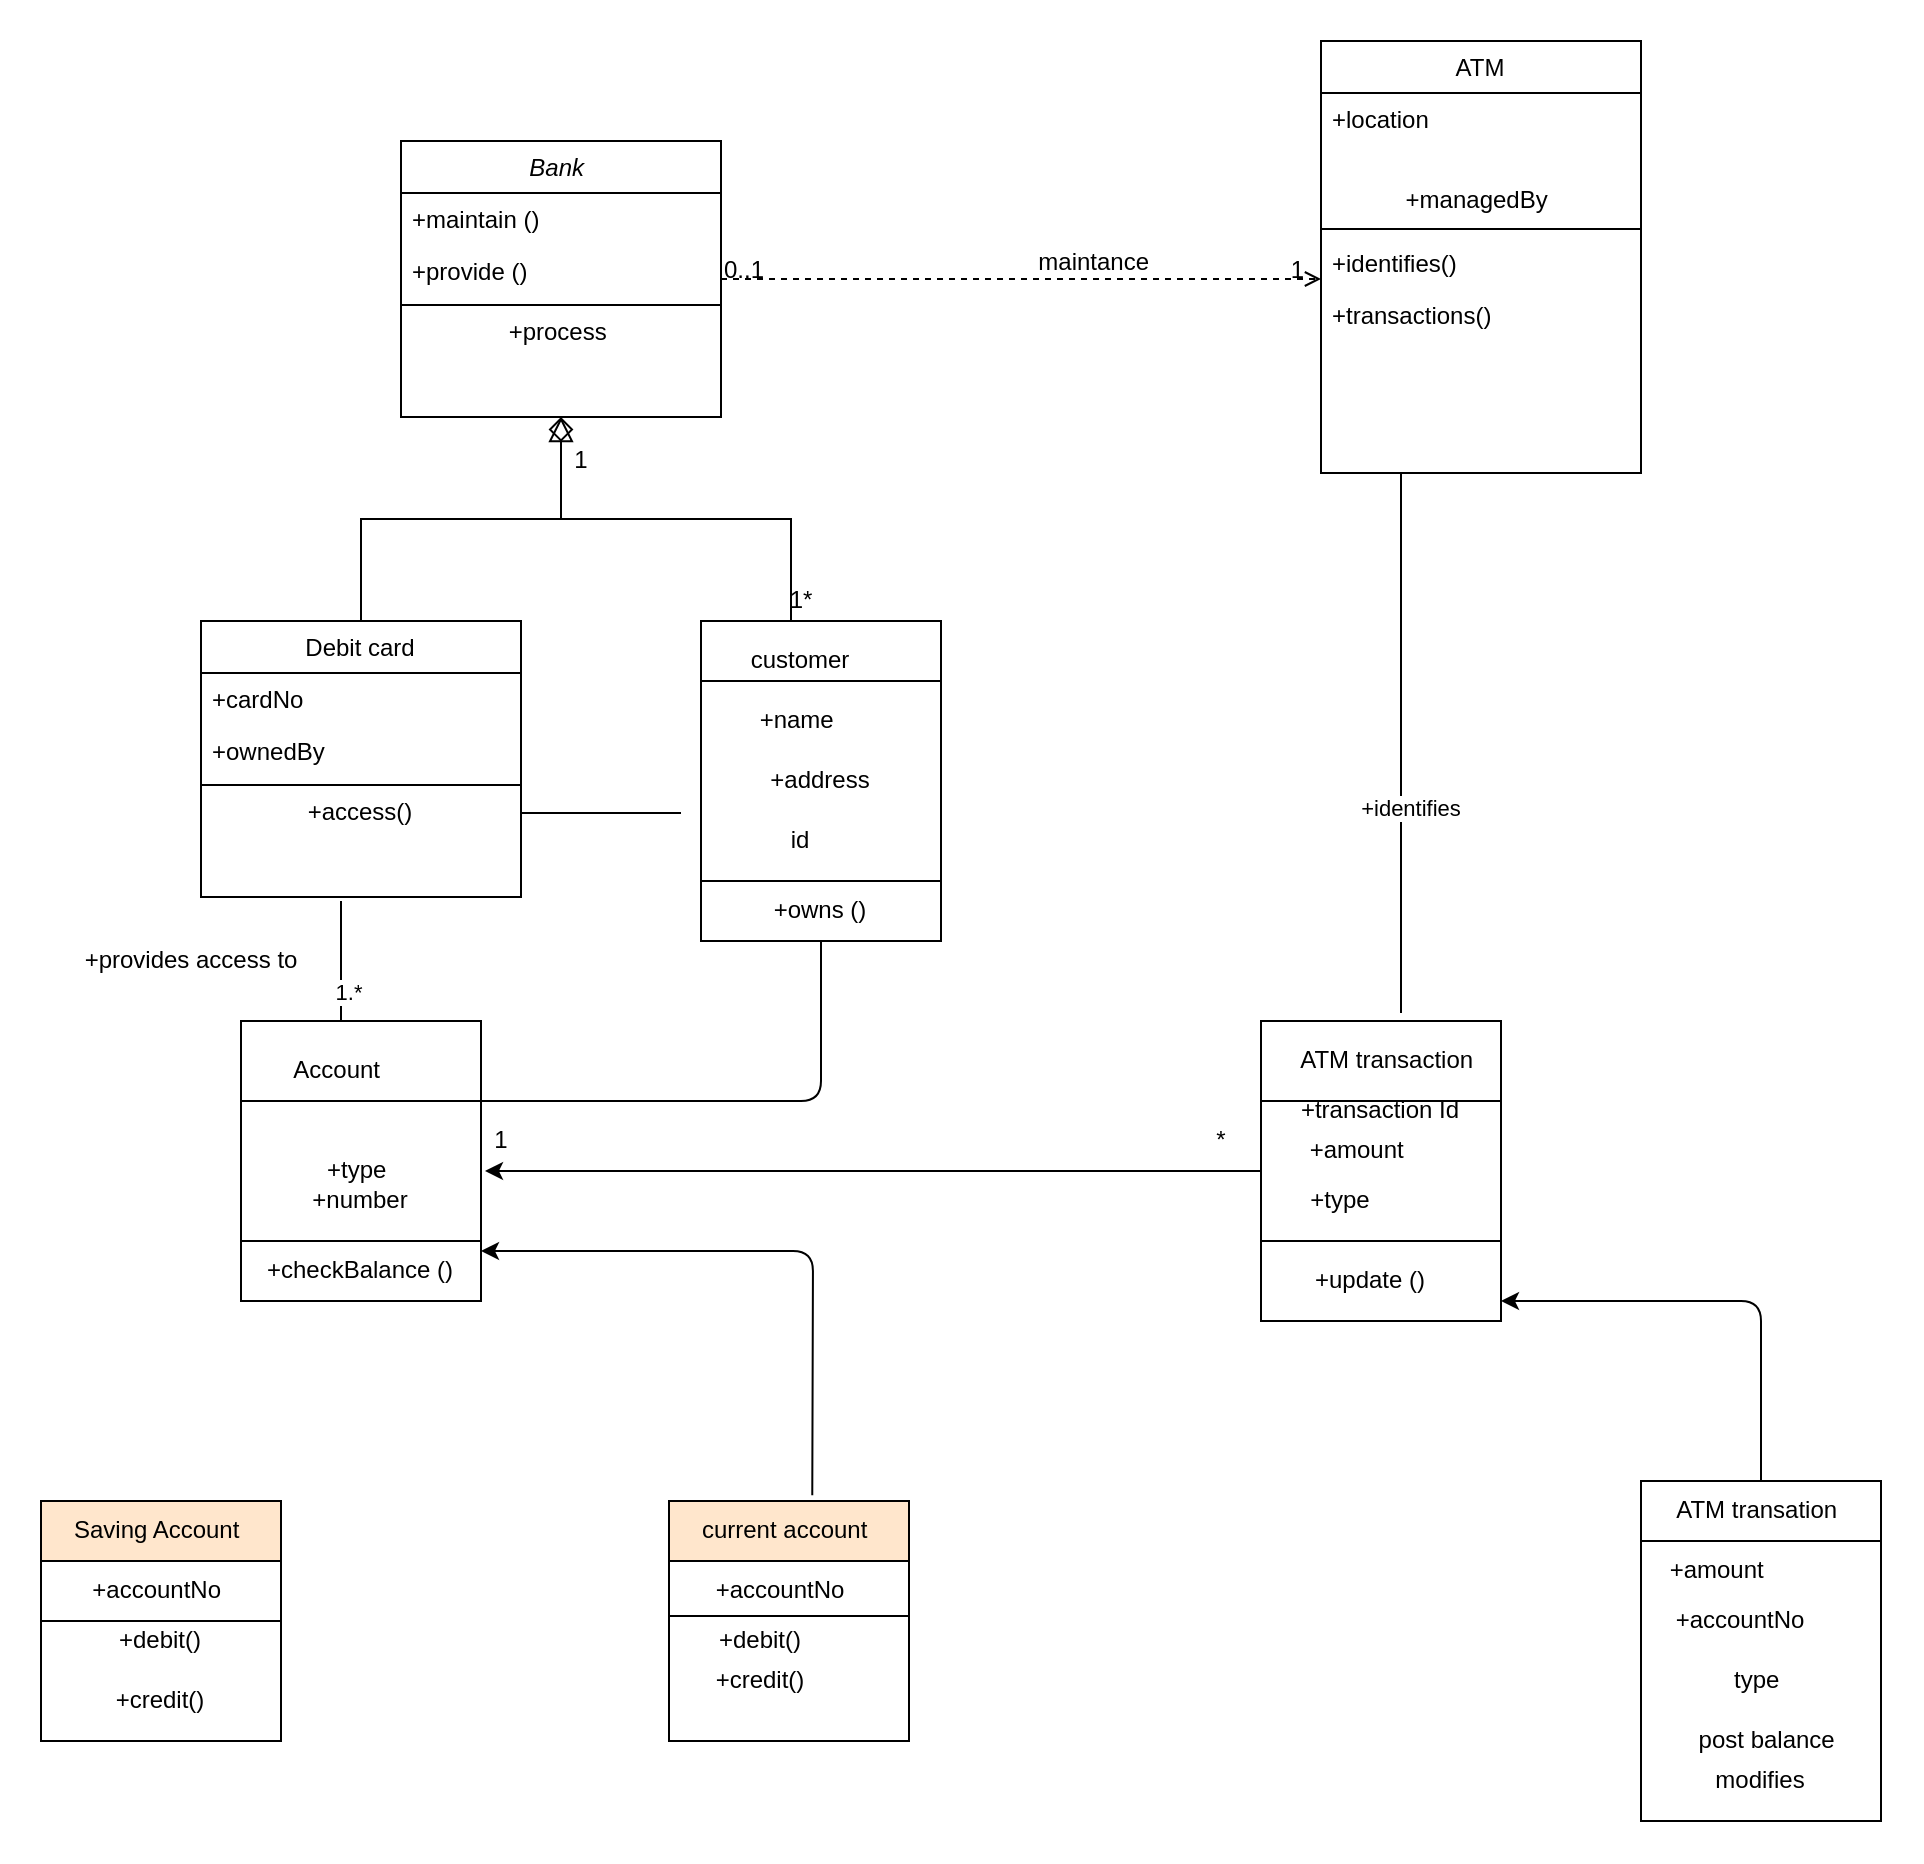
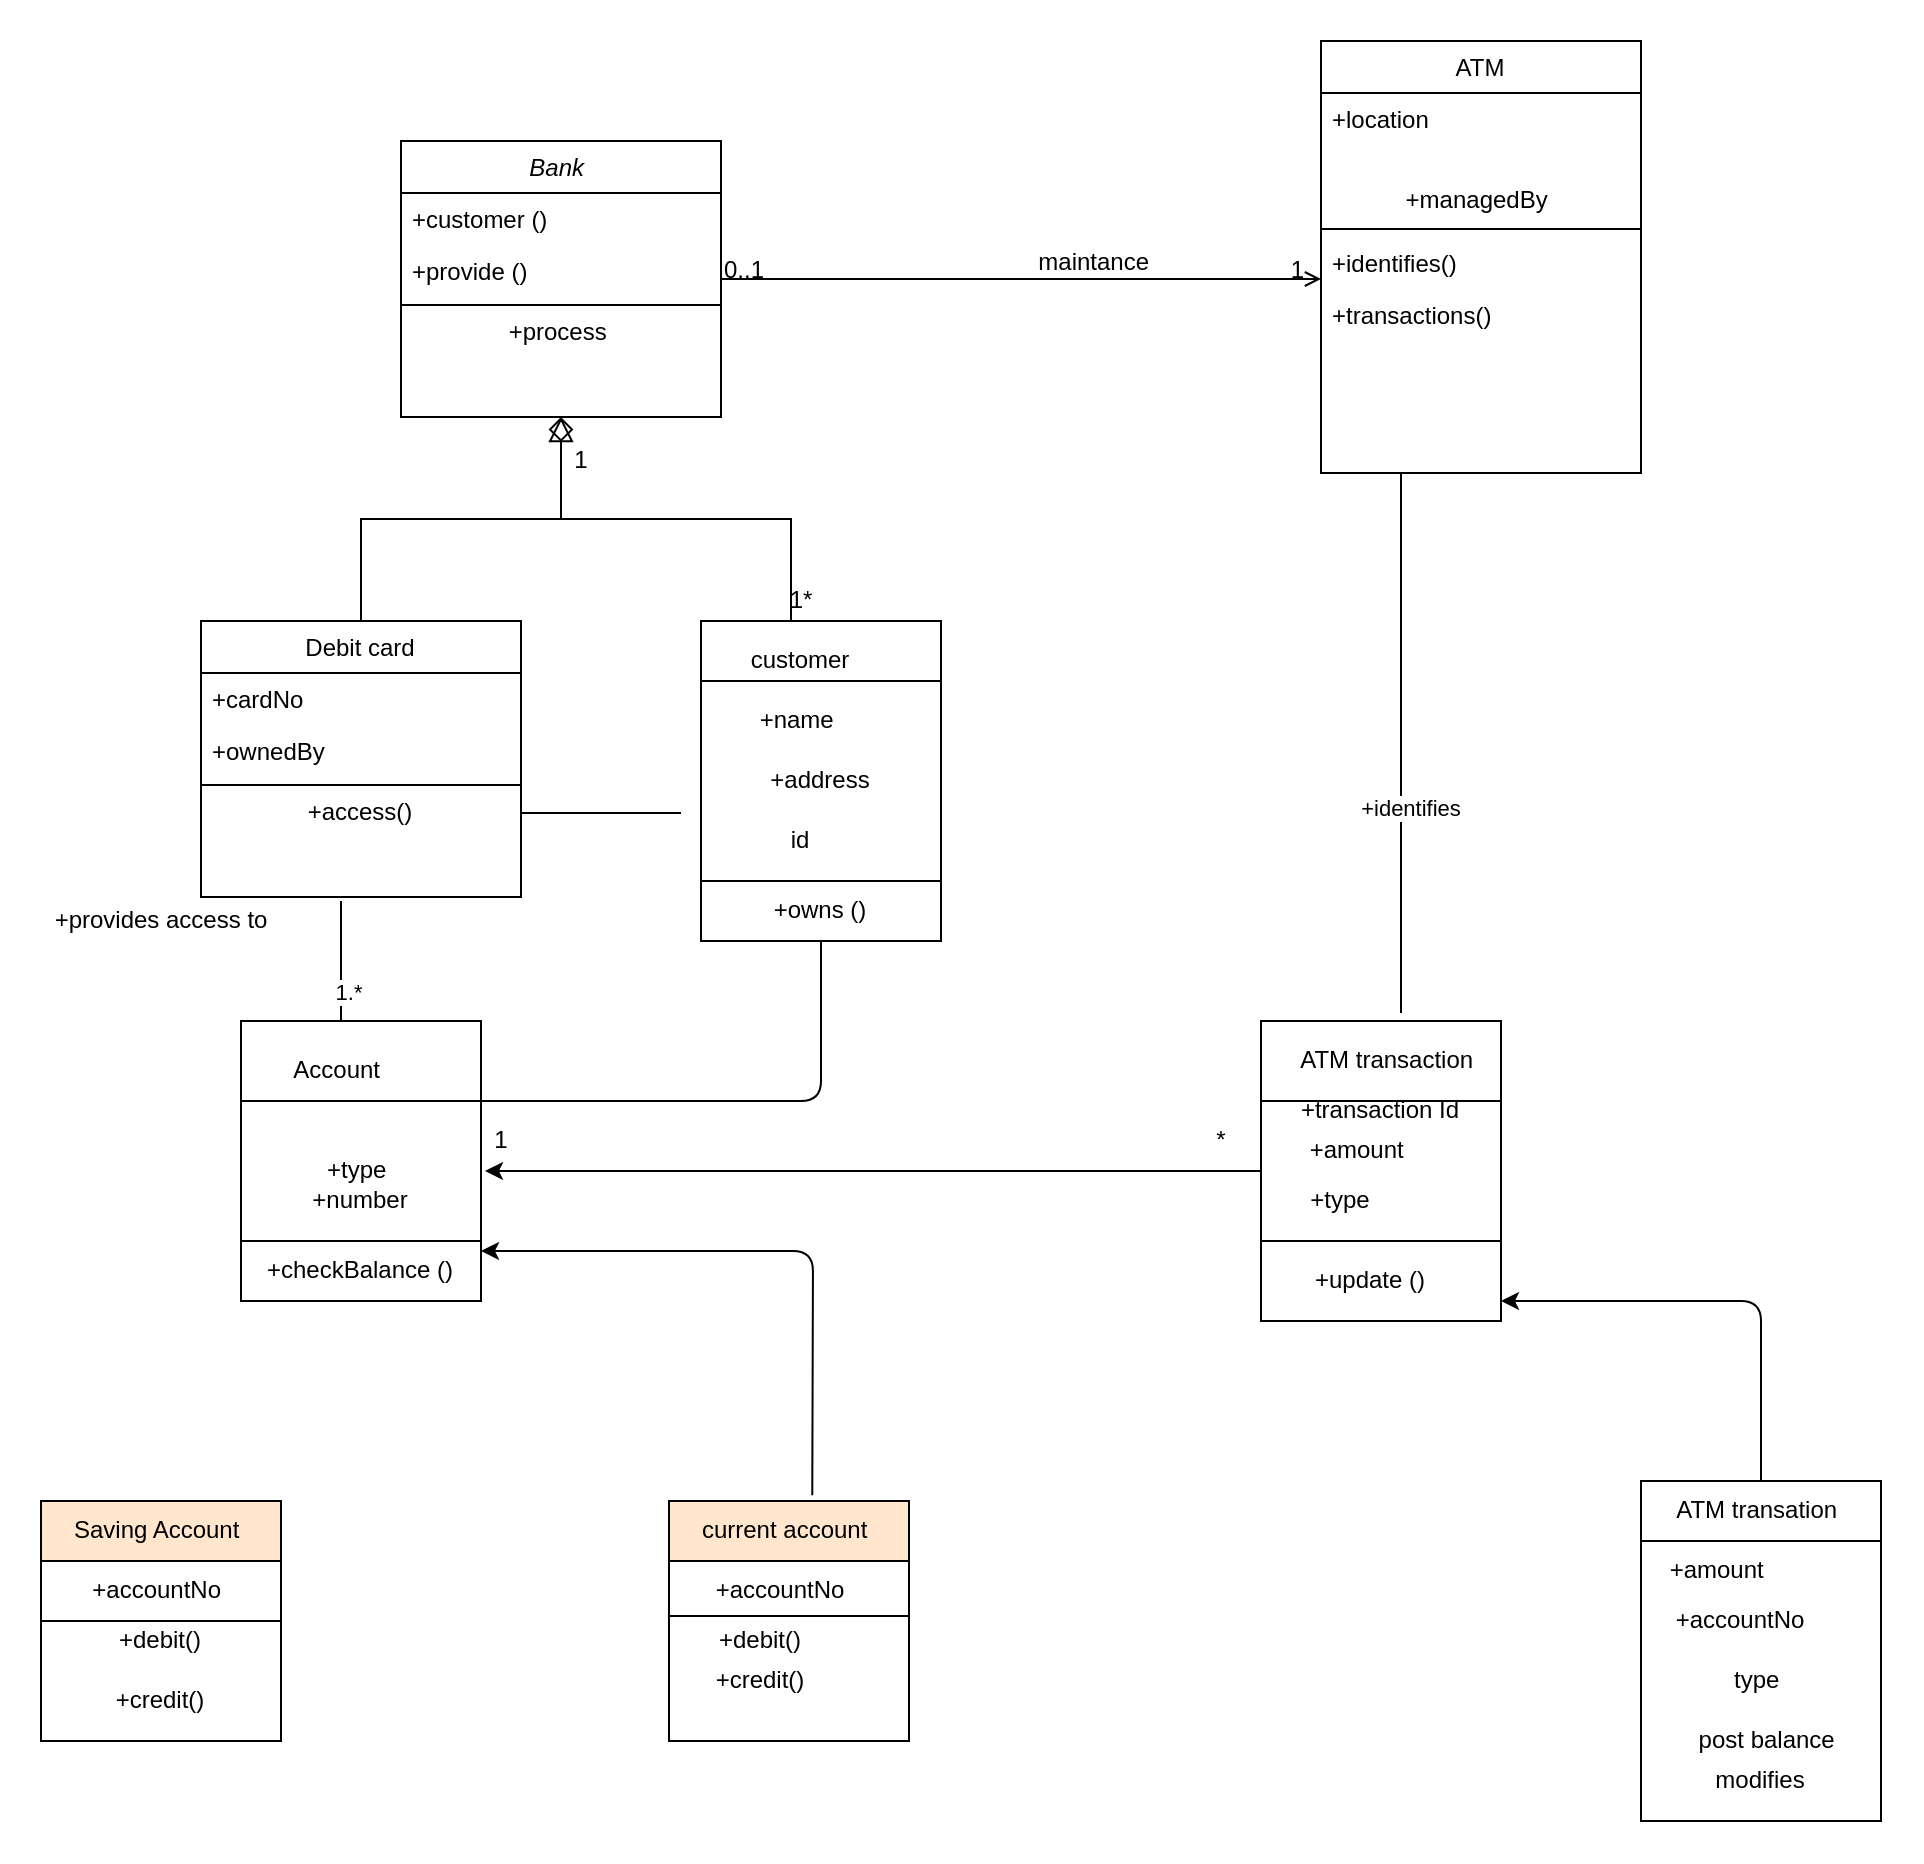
(483, 220) -> (490, 220)
(1017, 279) -> (1017, 279)
(191, 961) -> (161, 921)
